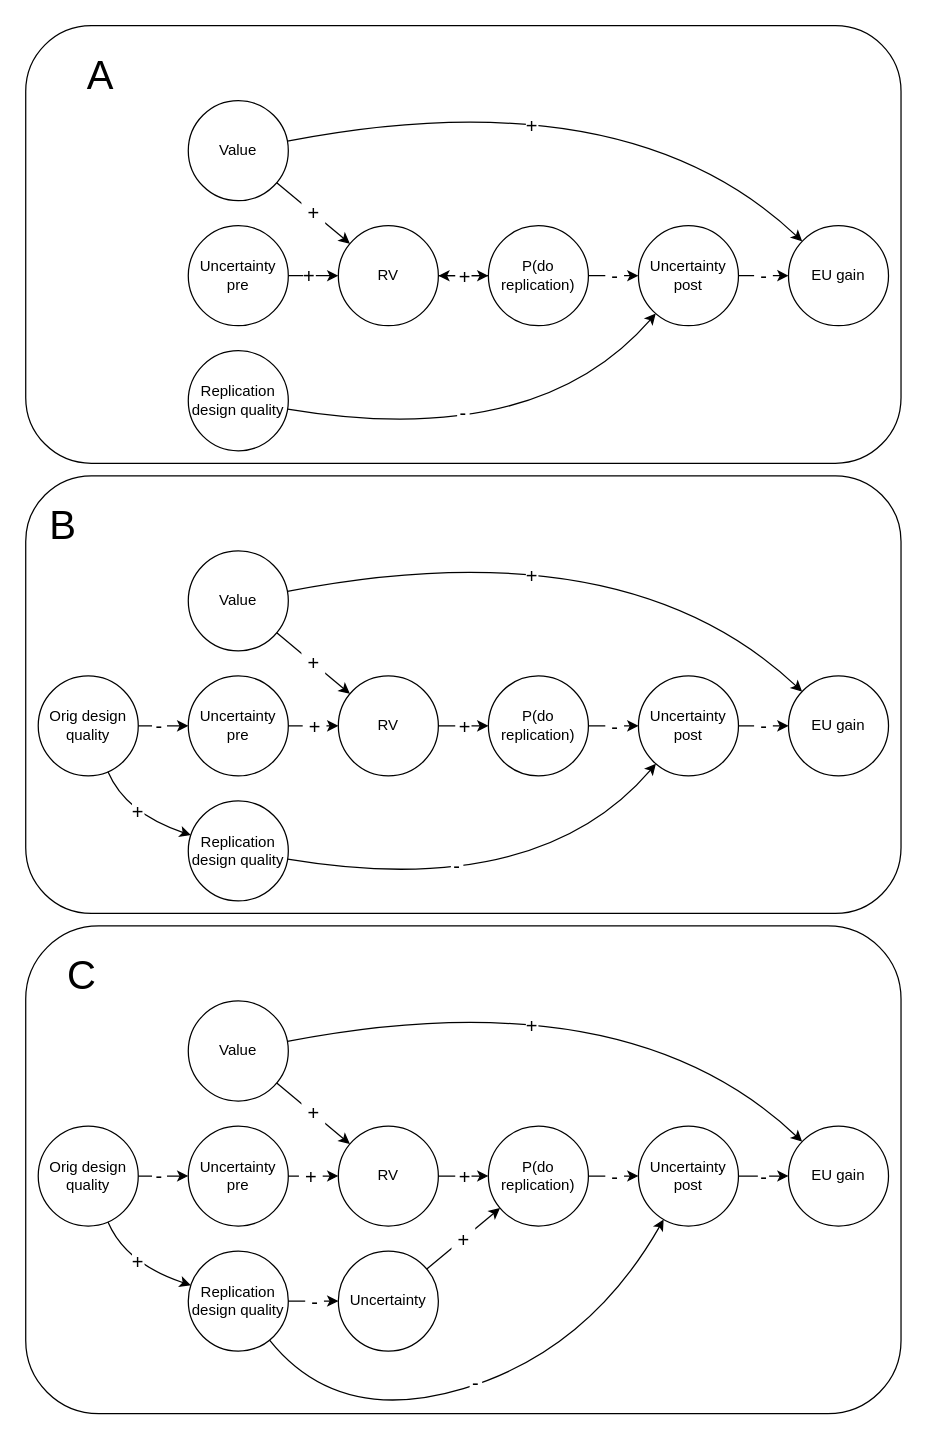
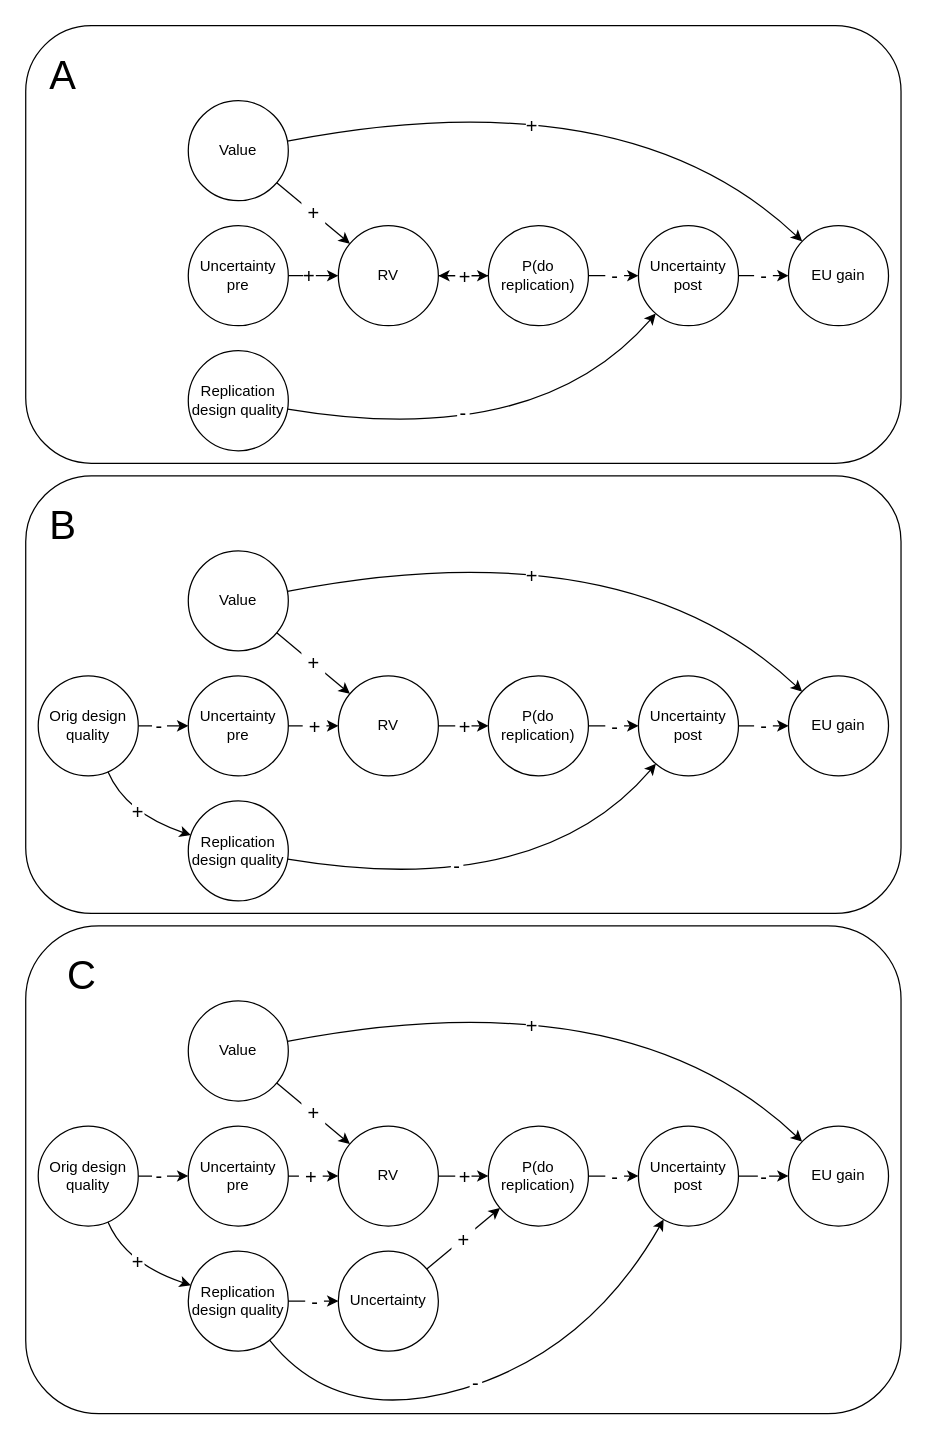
(101, 76) -> (63, 76)
